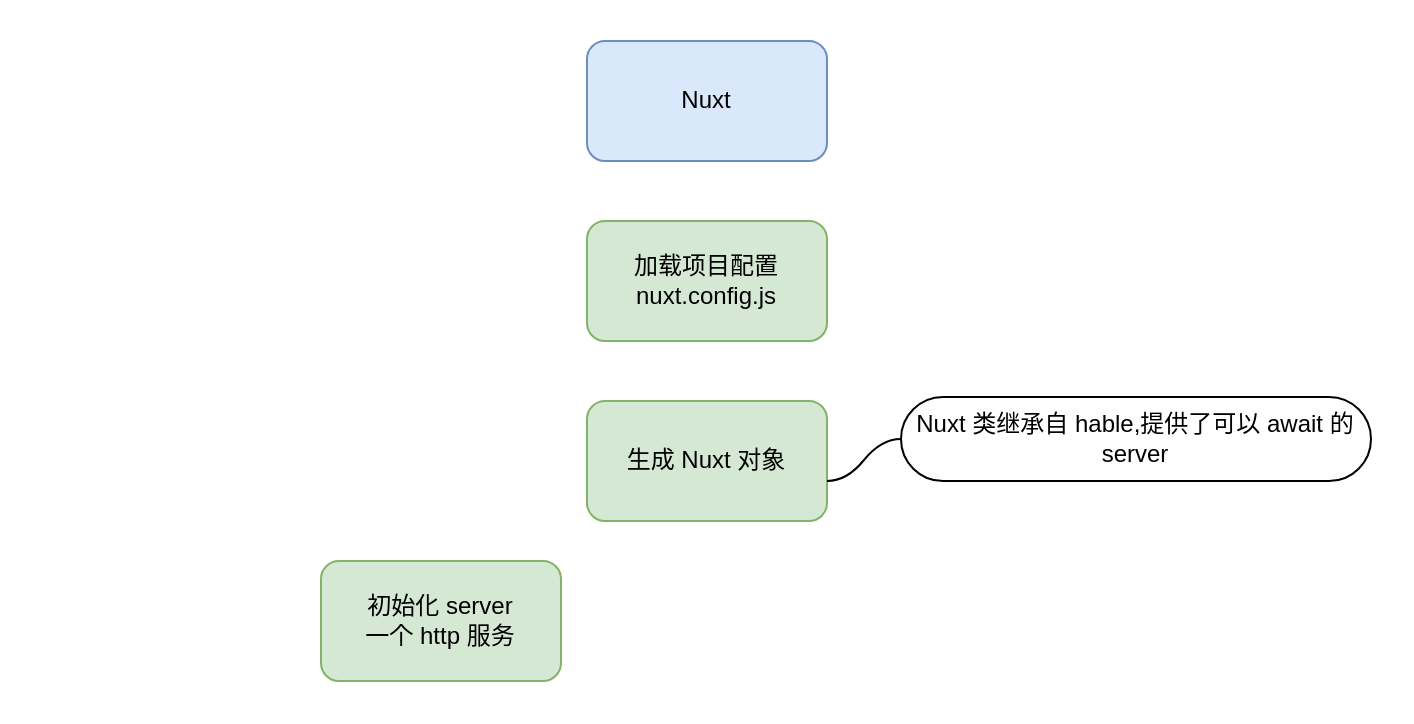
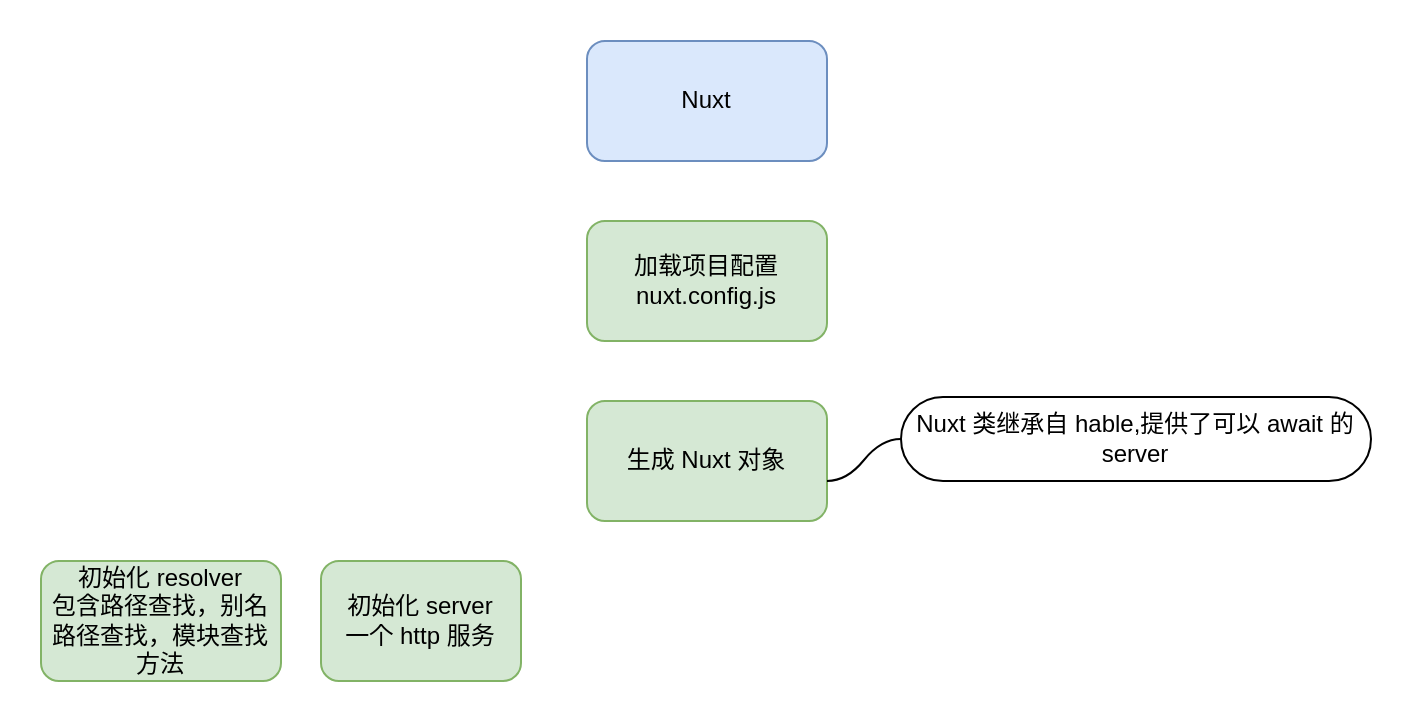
none -> (161, 621)
(441, 621) -> (421, 621)
